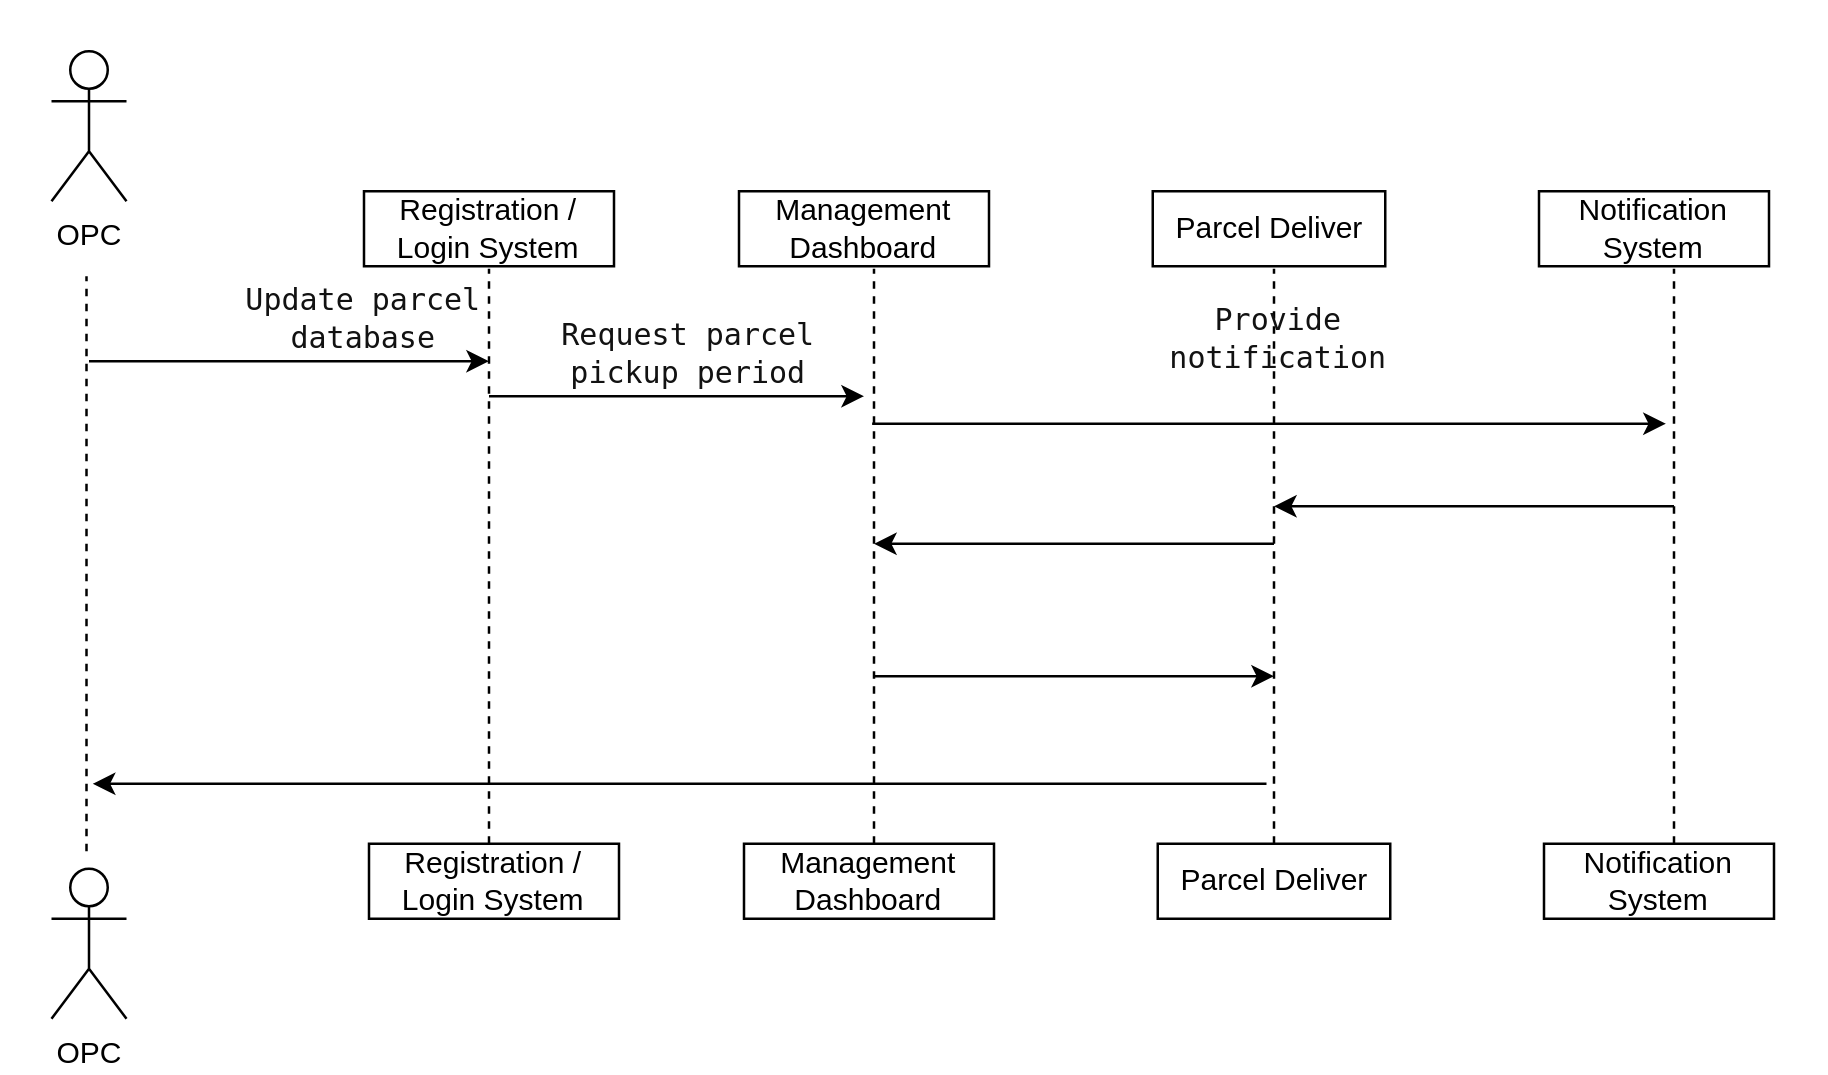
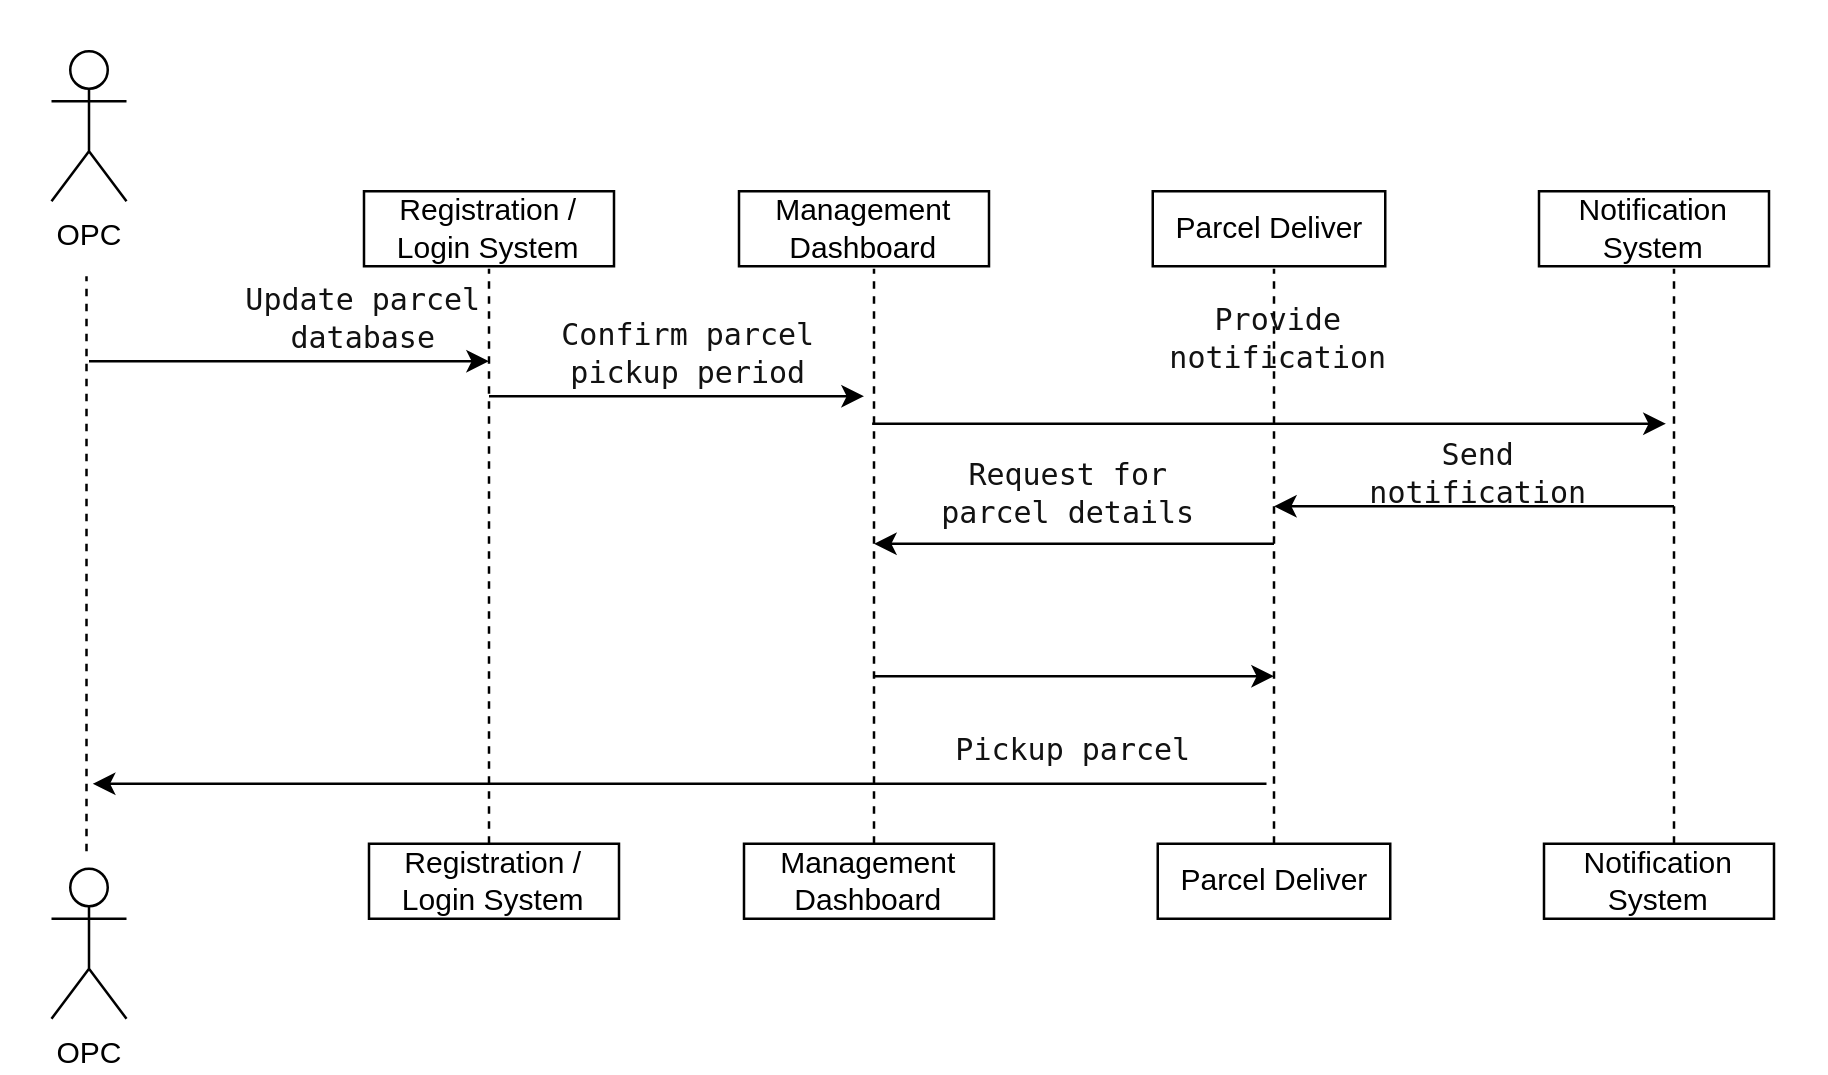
(689, 354) -> (689, 354)
none -> (1479, 474)
none -> (1069, 494)
none -> (1074, 751)
